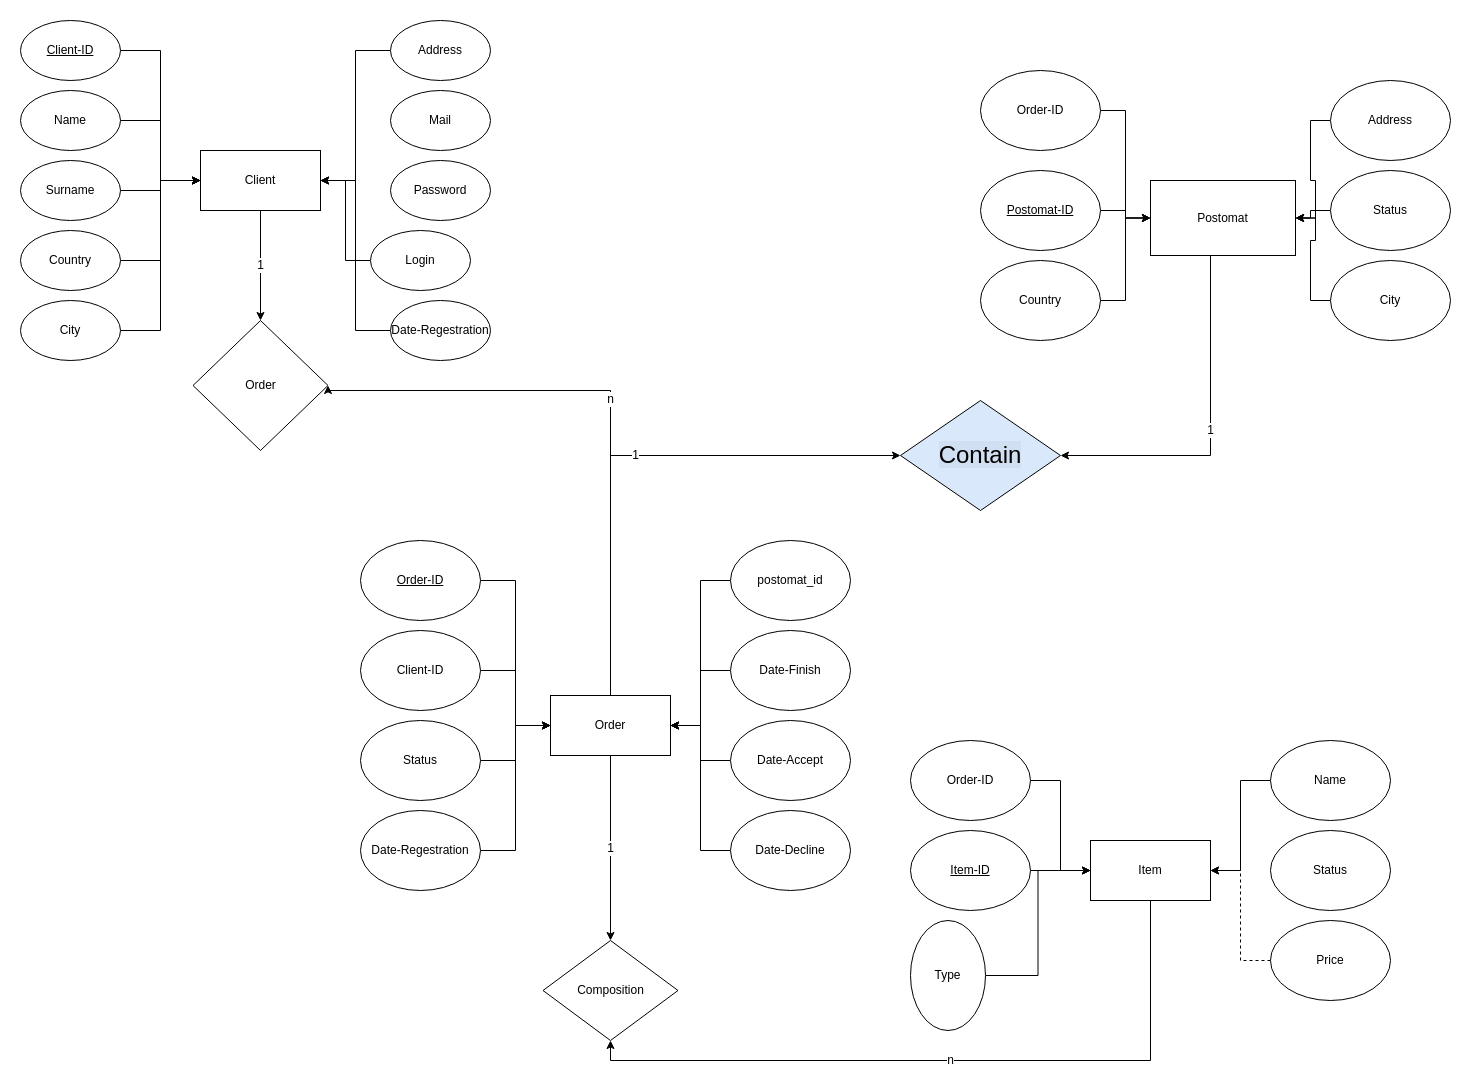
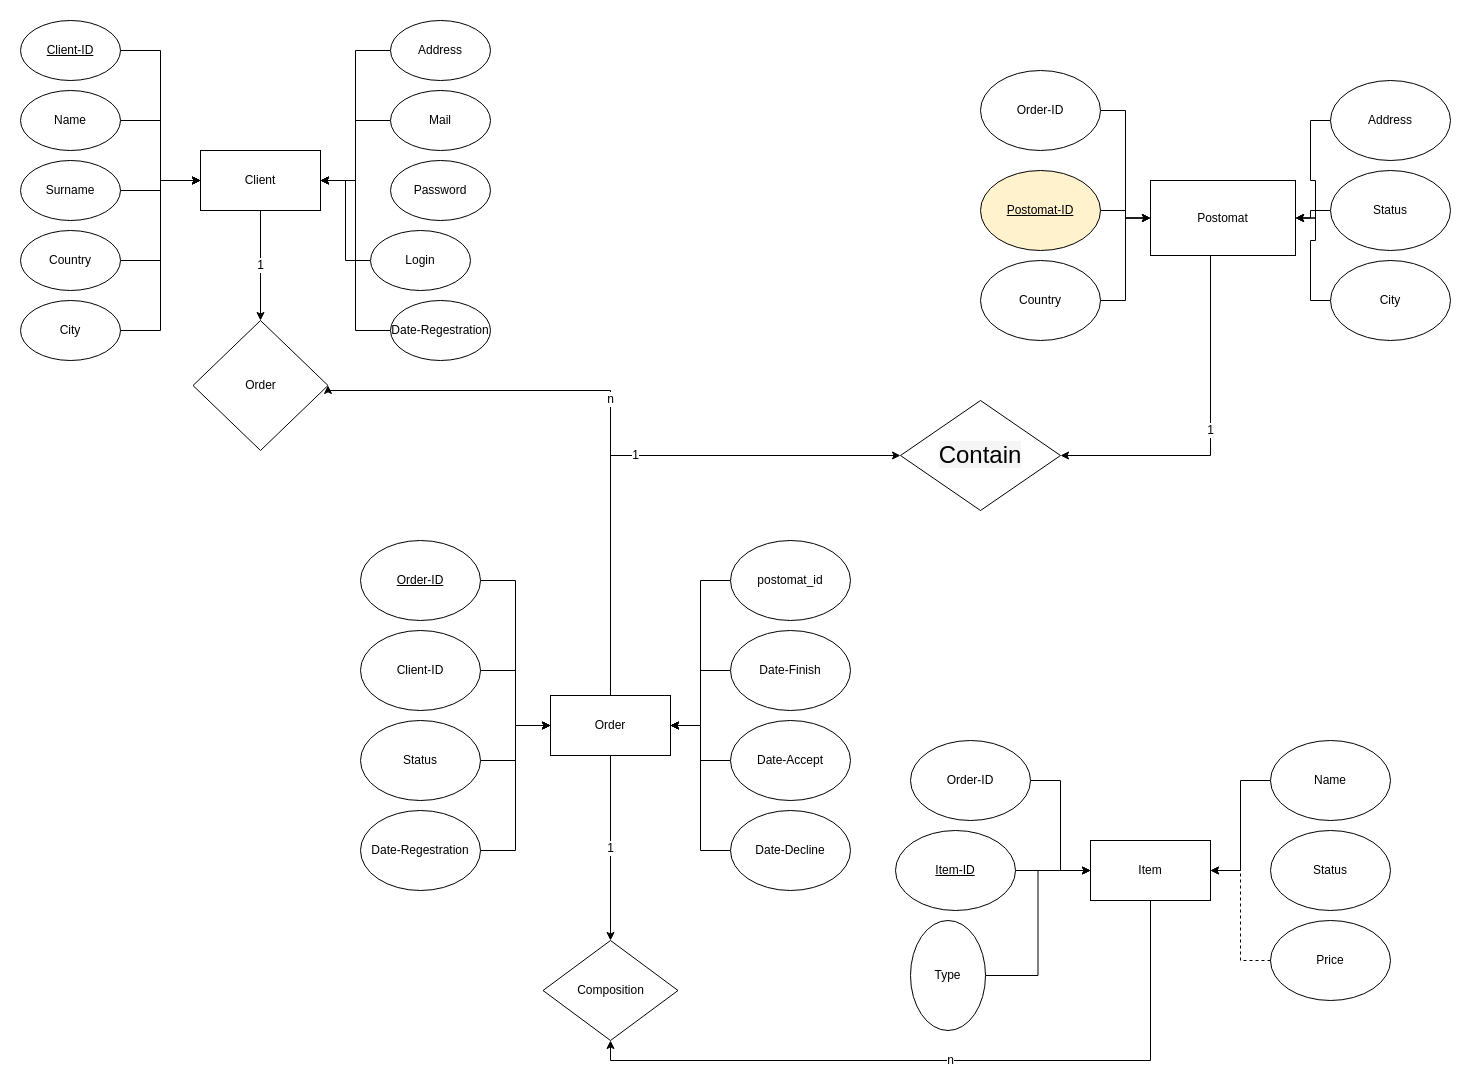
none -> (375, 121)
(1041, 211) -> (1041, 211)
(981, 456) -> (981, 456)
(971, 871) -> (956, 871)
